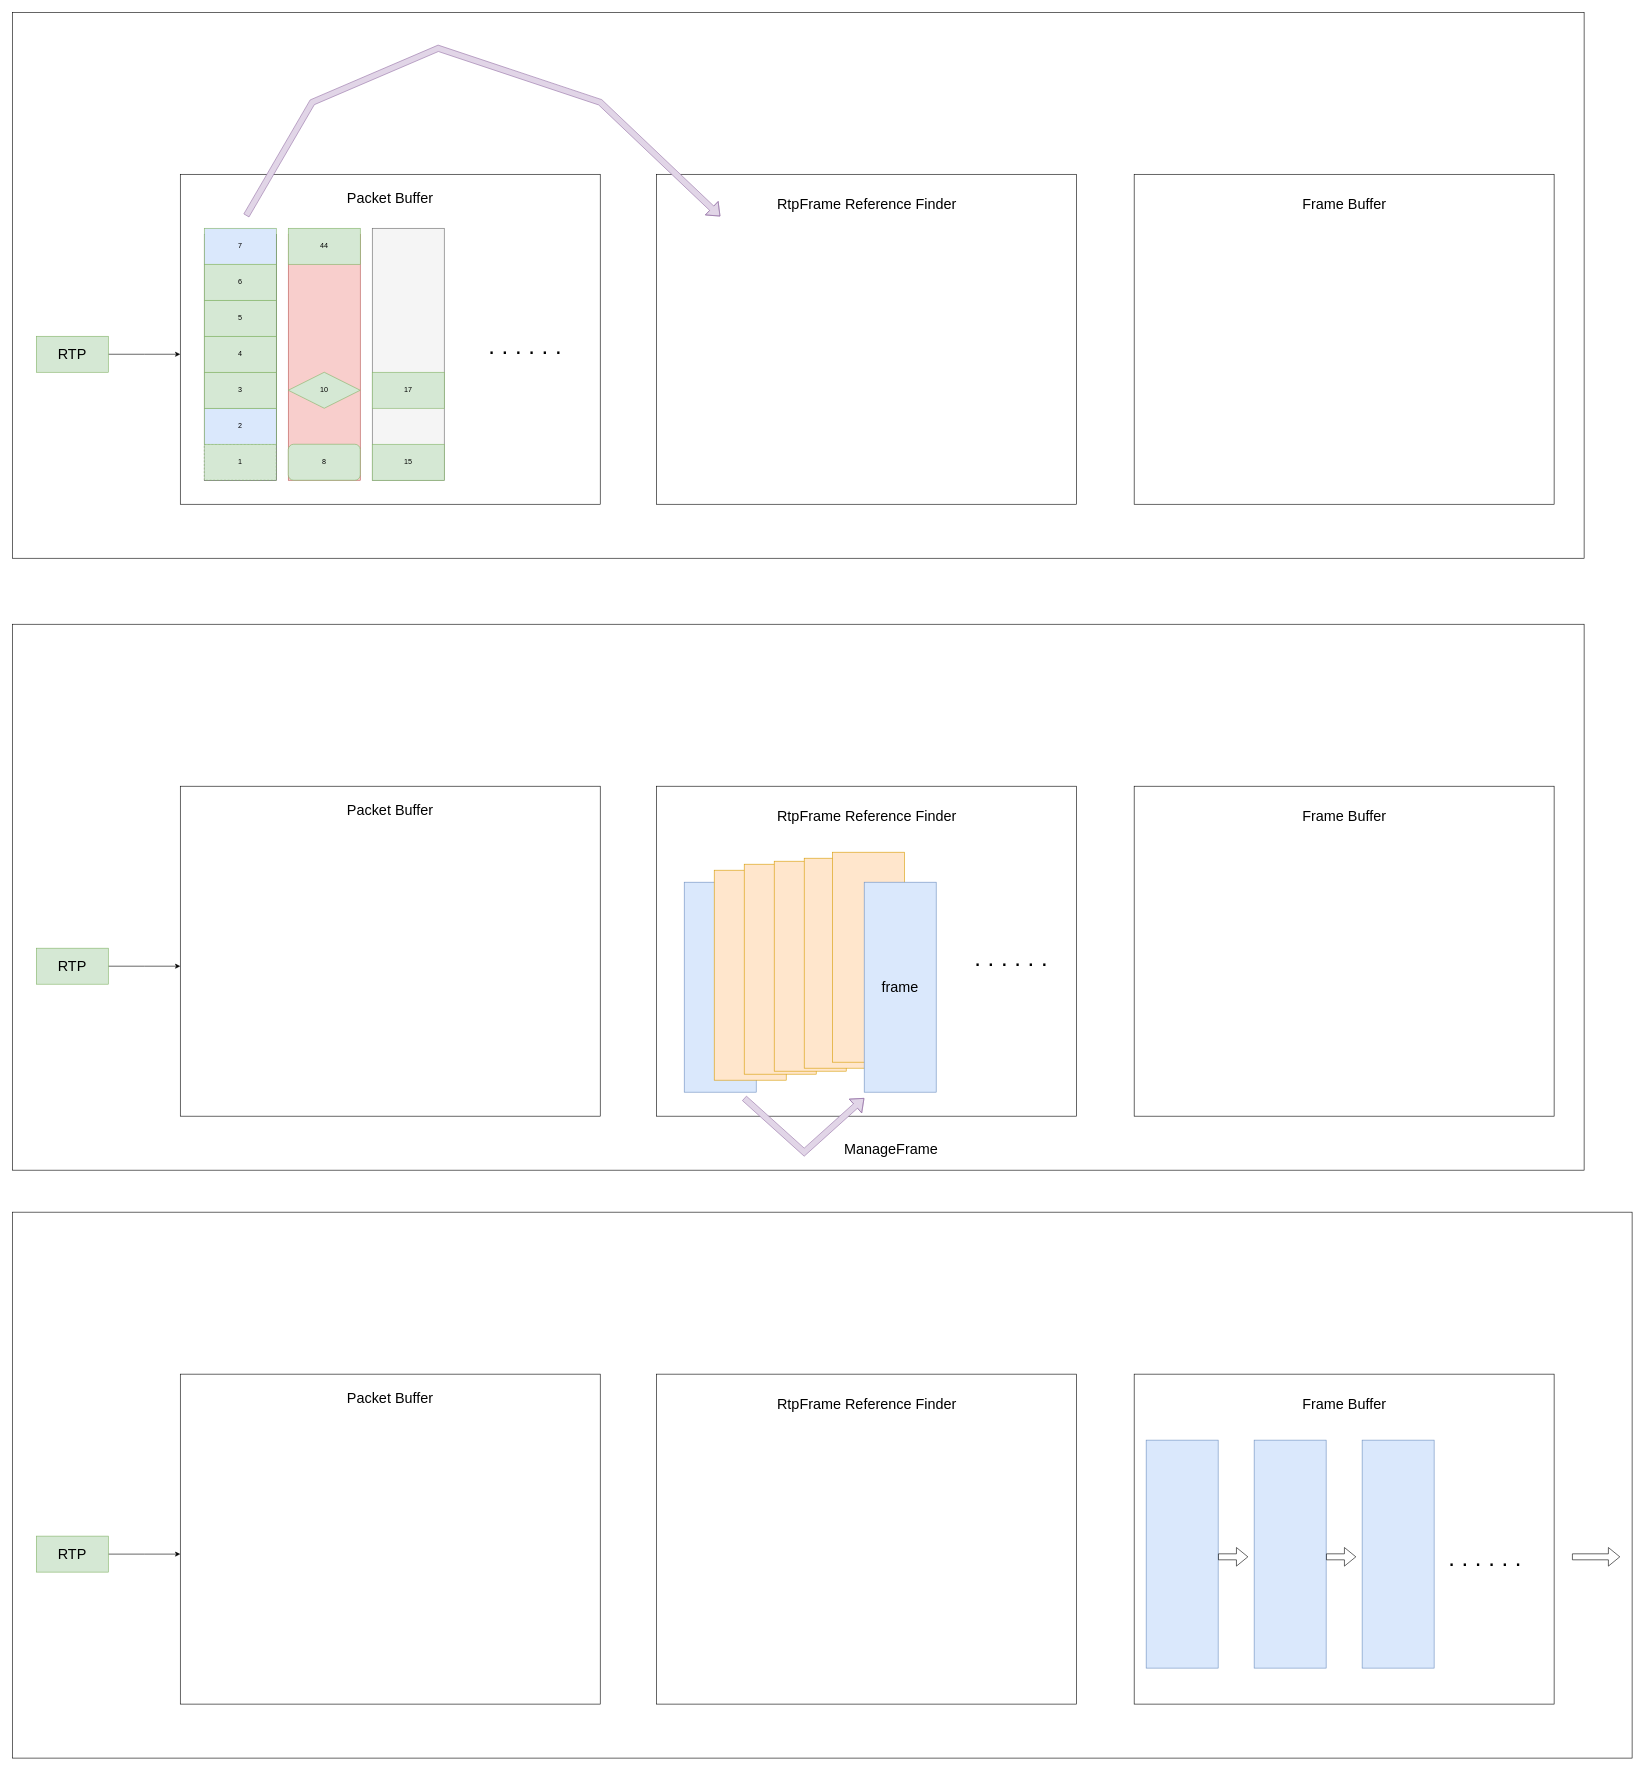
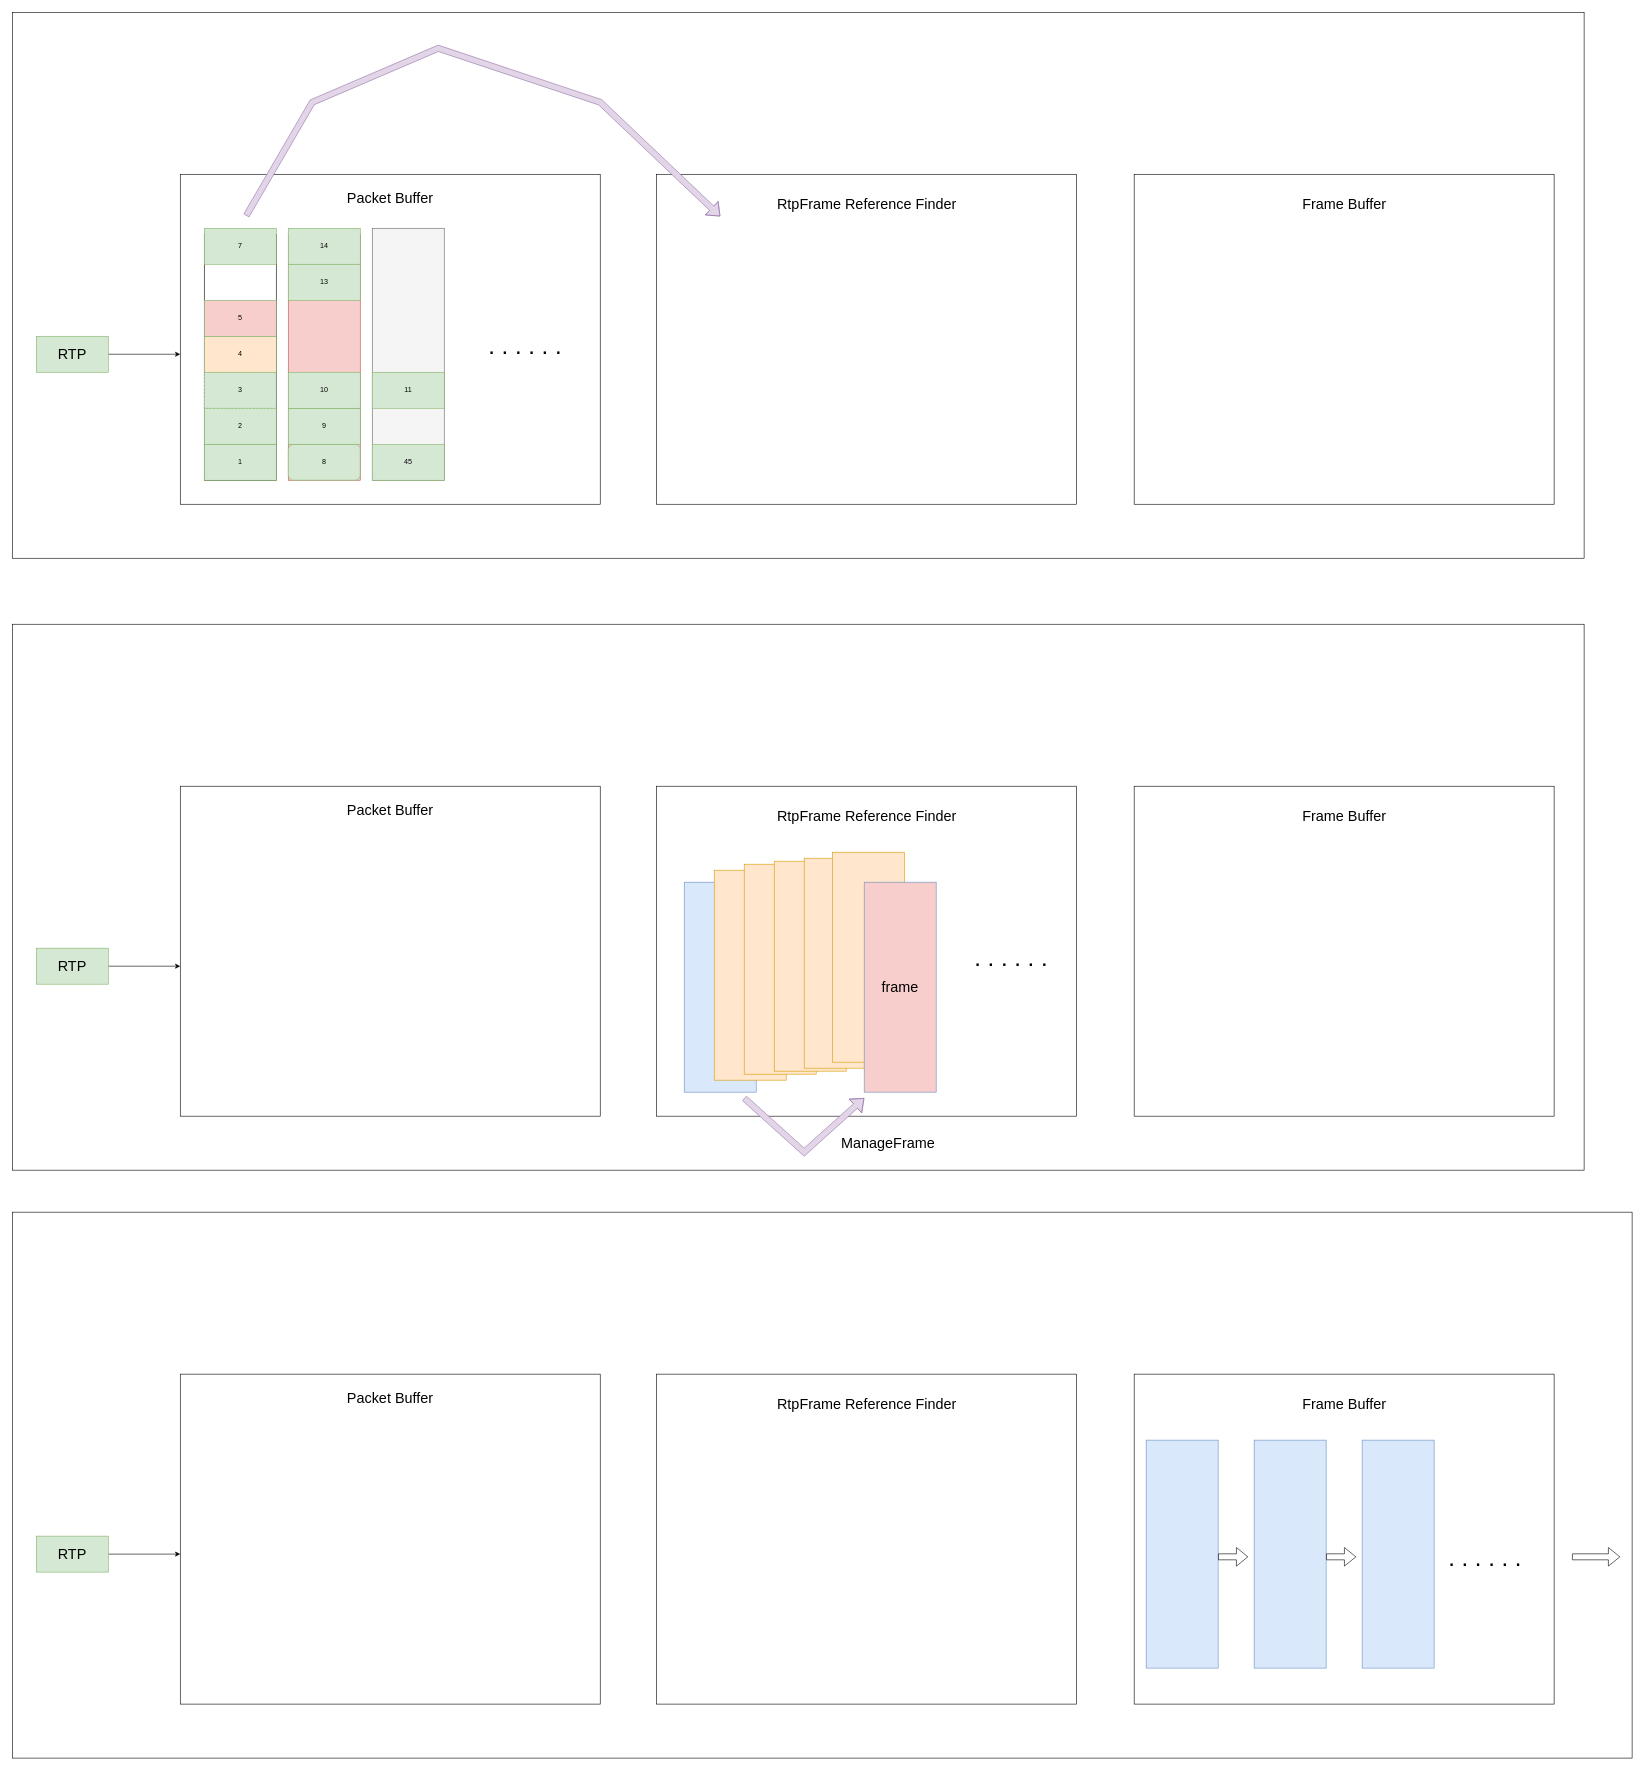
(240, 246) -> (240, 246)
(324, 246) -> (324, 246)
(240, 282) -> none
none -> (324, 282)
(240, 318) -> (240, 318)
(240, 354) -> (240, 354)
(240, 390) -> (240, 390)
(324, 390) -> (324, 390)
(408, 390) -> (408, 390)
(240, 426) -> (240, 426)
none -> (324, 426)
(240, 462) -> (240, 462)
(408, 462) -> (408, 462)
(900, 987) -> (900, 987)
(891, 1149) -> (888, 1143)
